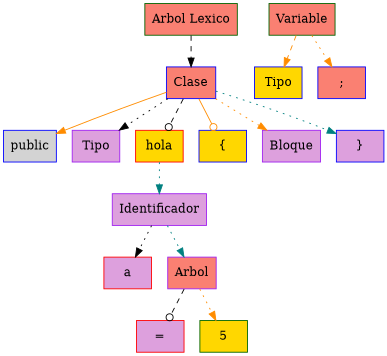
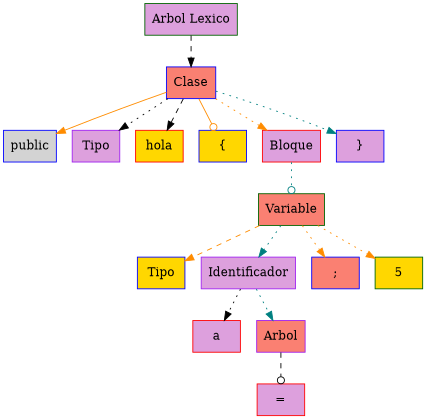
(191, 19) -> (191, 19)
(177, 111) -> (177, 111)
(291, 146) -> (291, 146)
(159, 174) -> (272, 238)
none -> (291, 174)
(206, 301) -> (342, 240)
